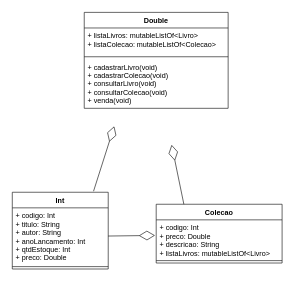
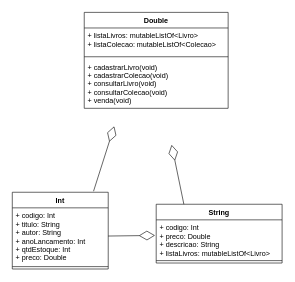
(219, 212) -> (219, 212)
